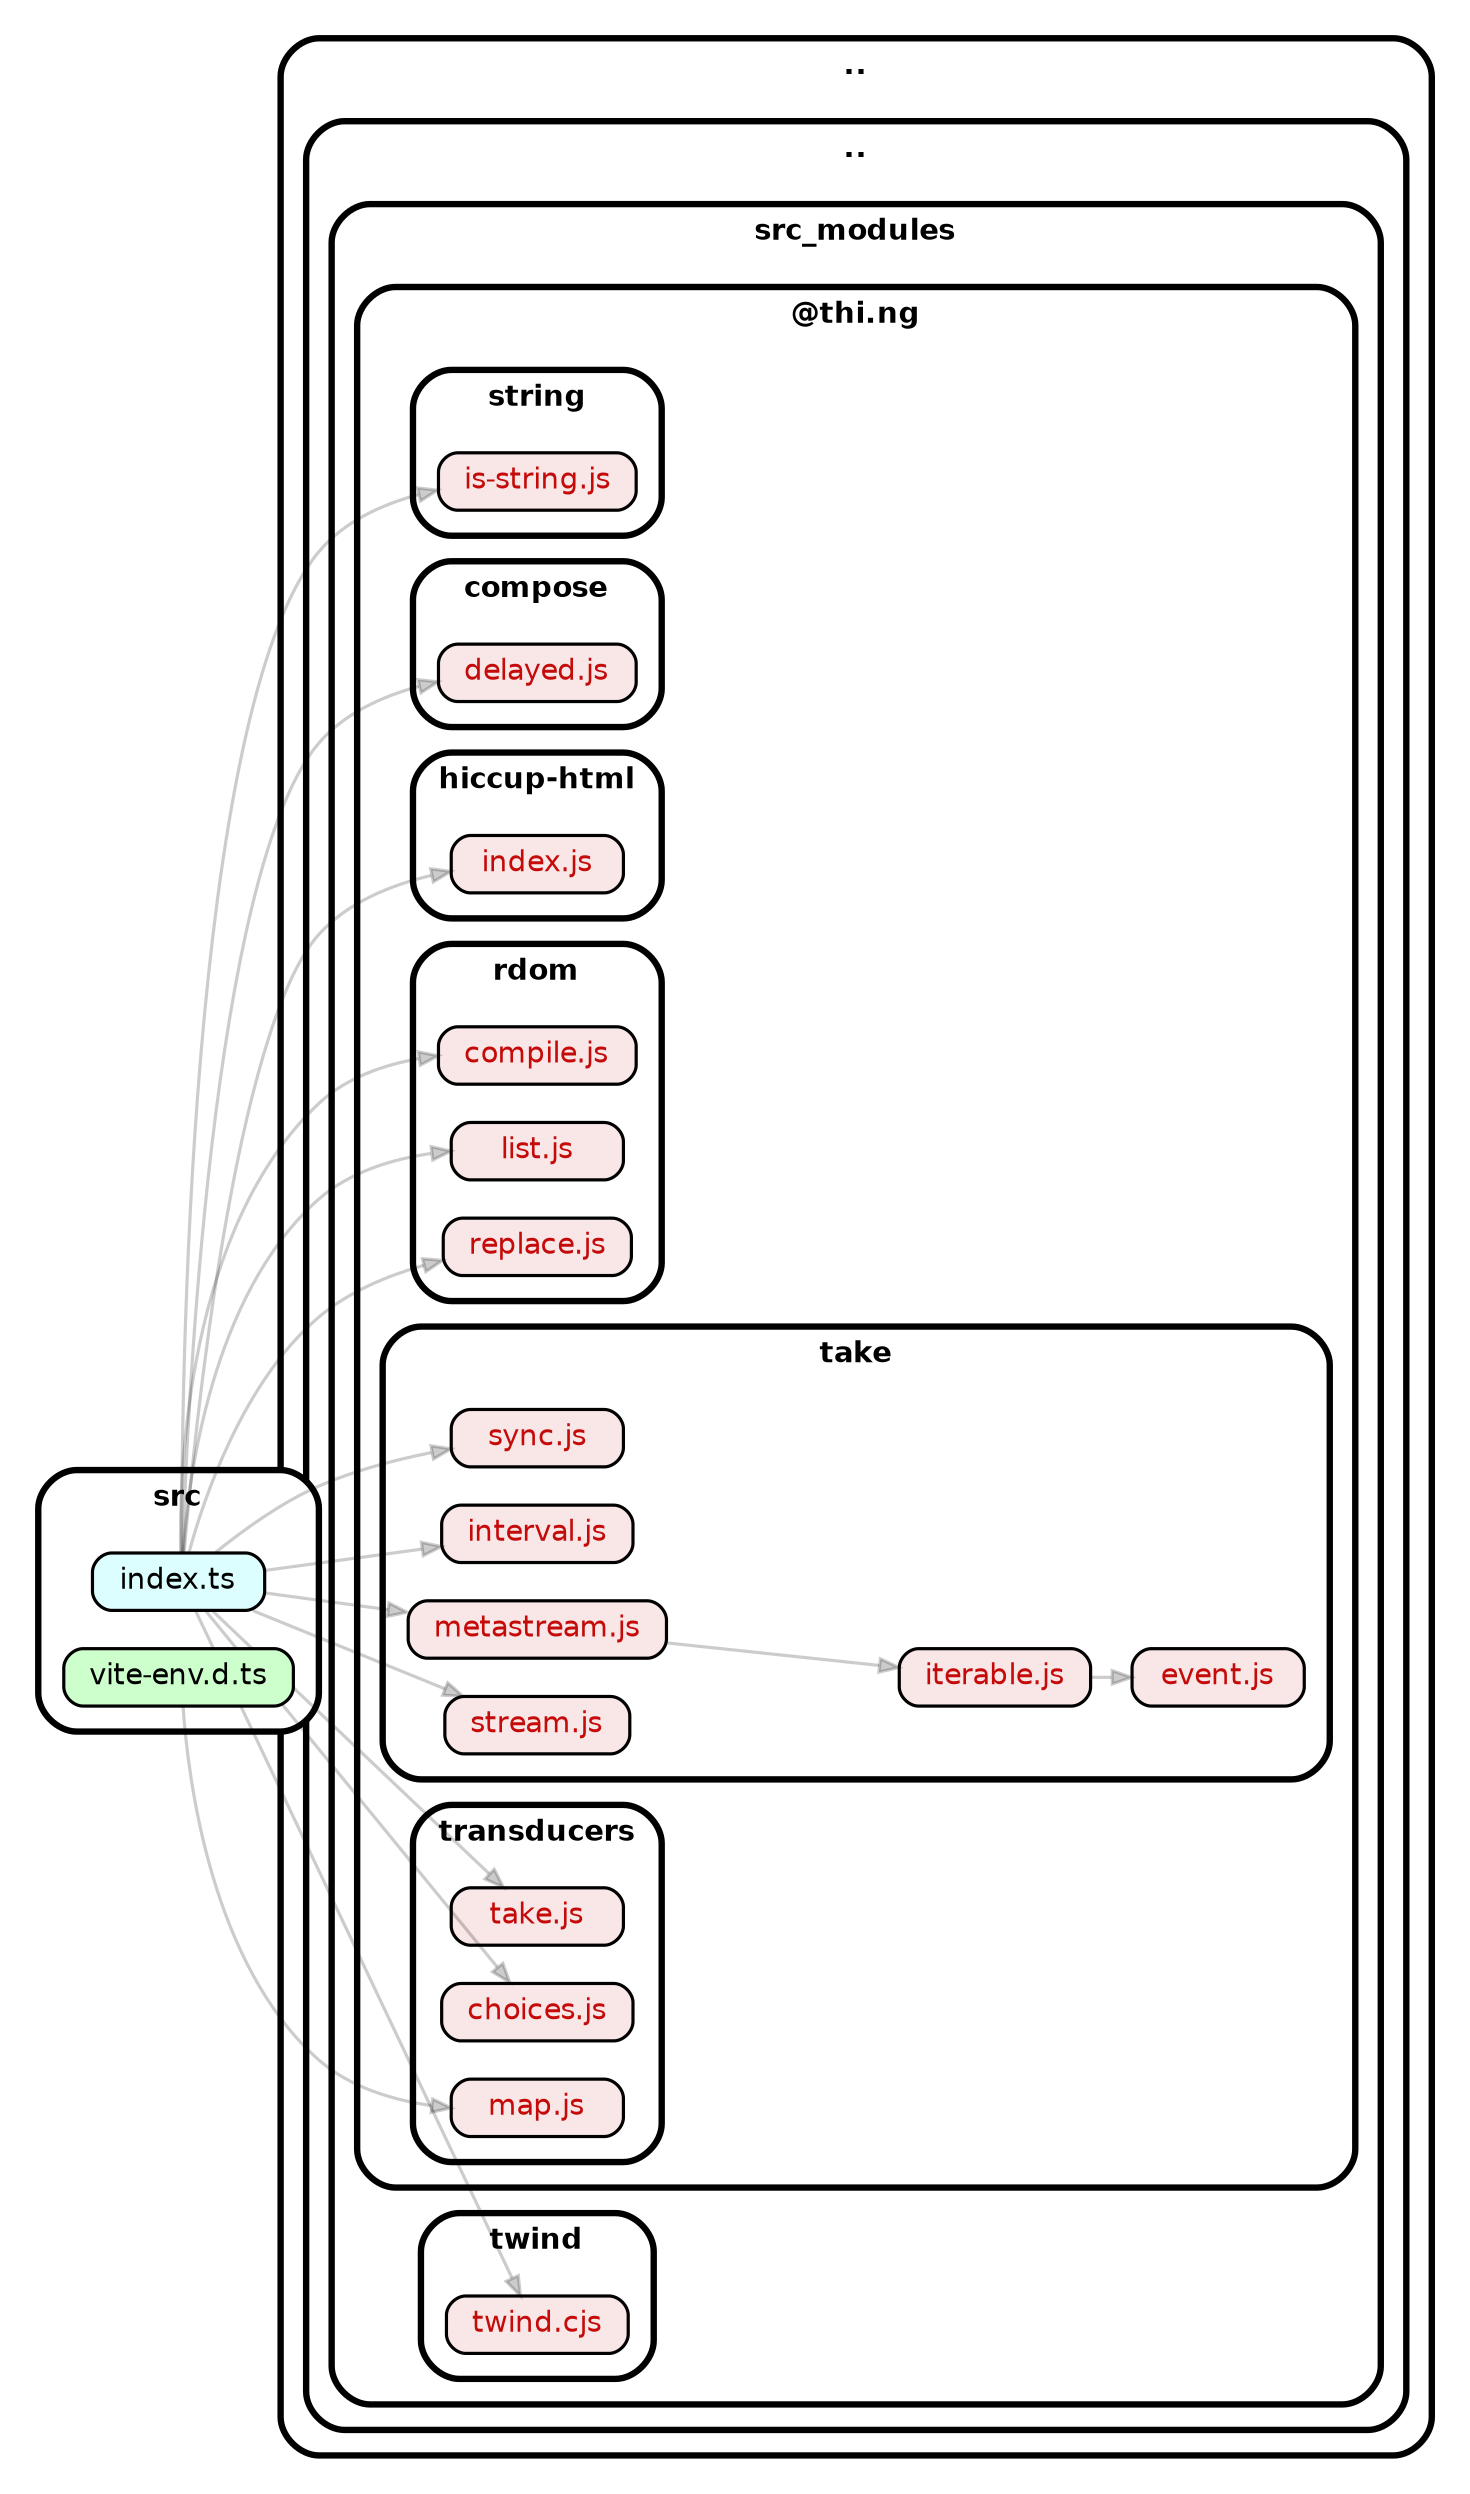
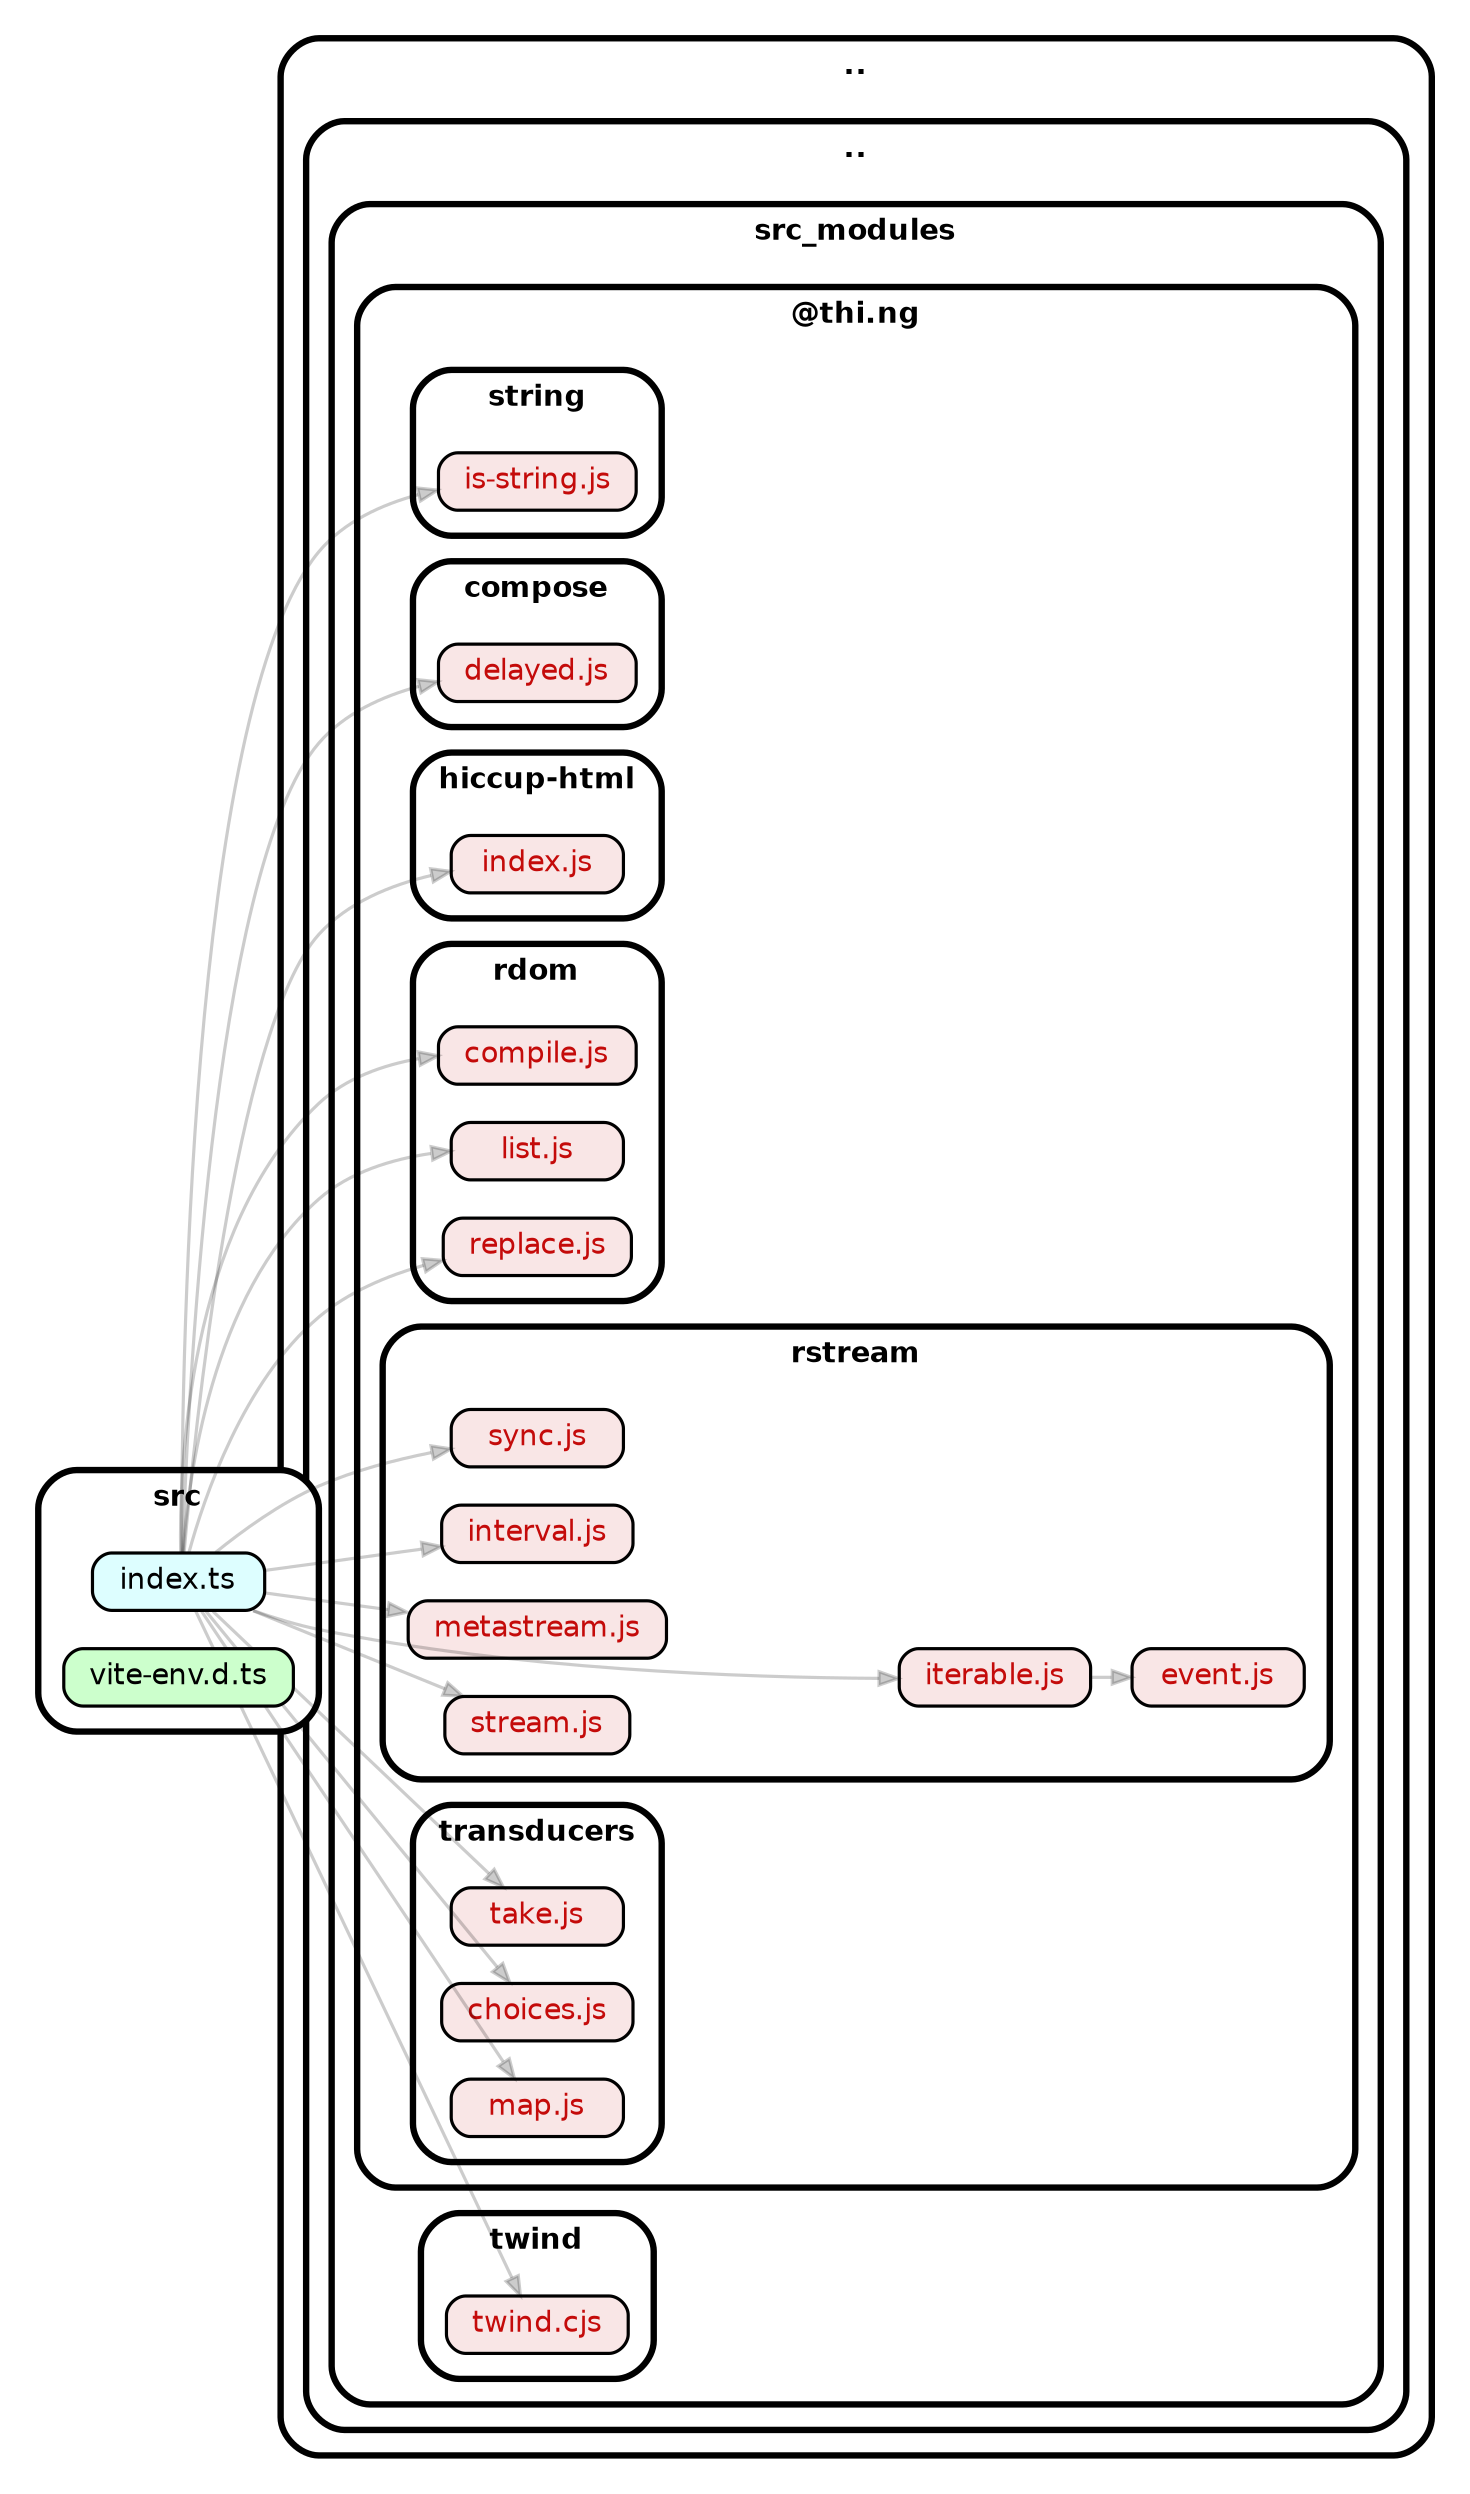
(856, 1355) -> (856, 1355)
(773, 1654) -> (564, 1664)
(243, 1953) -> (383, 1882)
